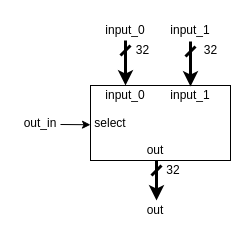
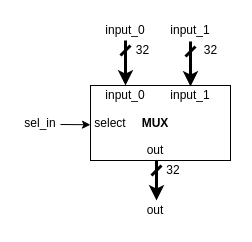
none -> (156, 123)
(41, 124) -> (41, 124)
